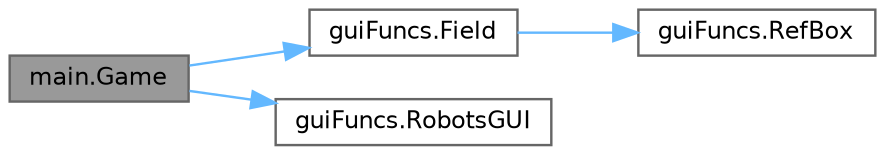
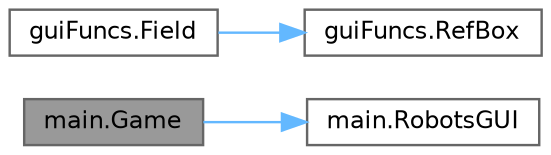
(237, 58) -> none
(413, 122) -> (423, 122)
